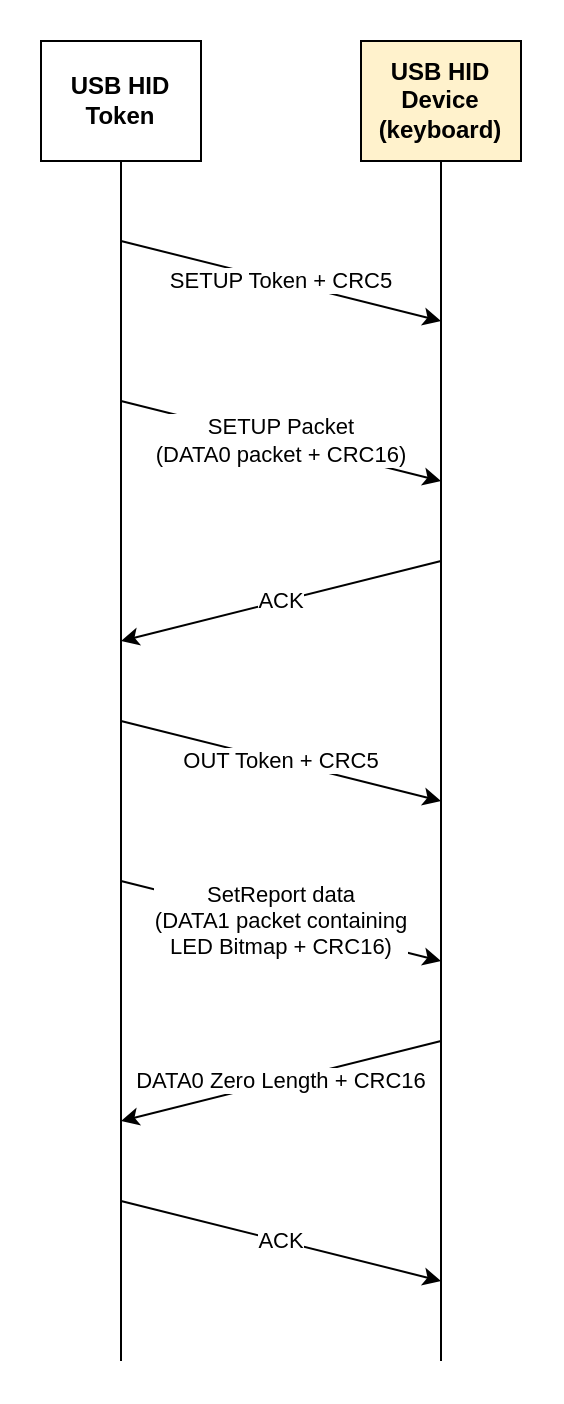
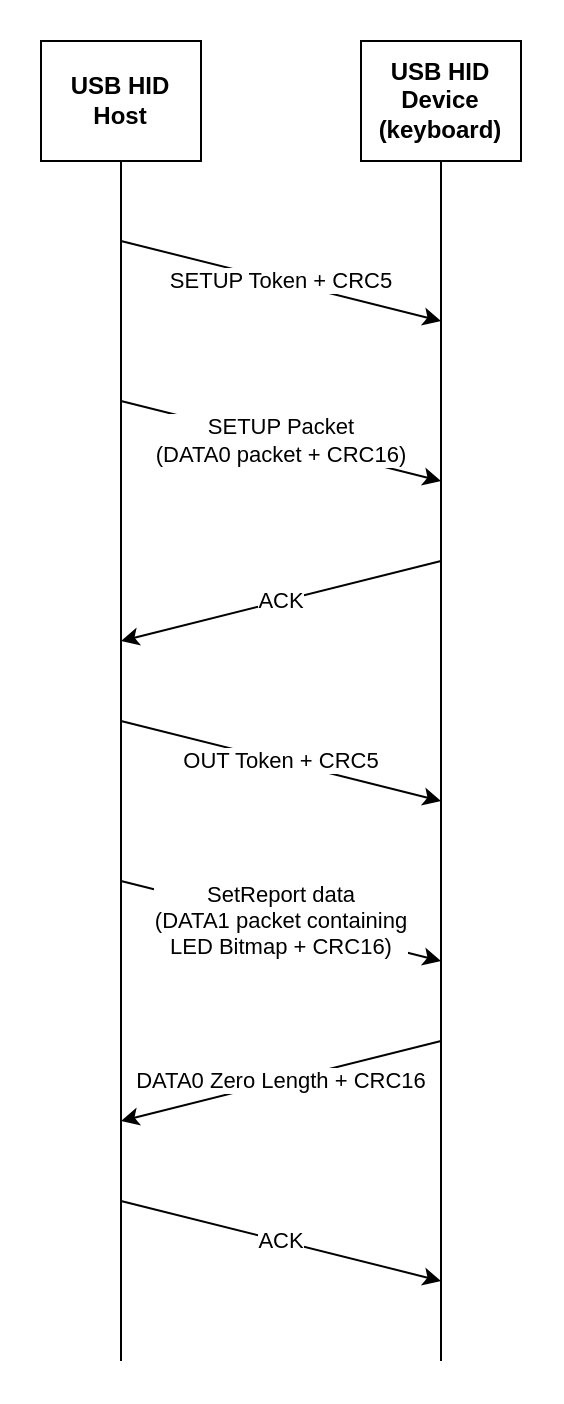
(121, 101) -> (121, 101)
(441, 101) -> (441, 101)
